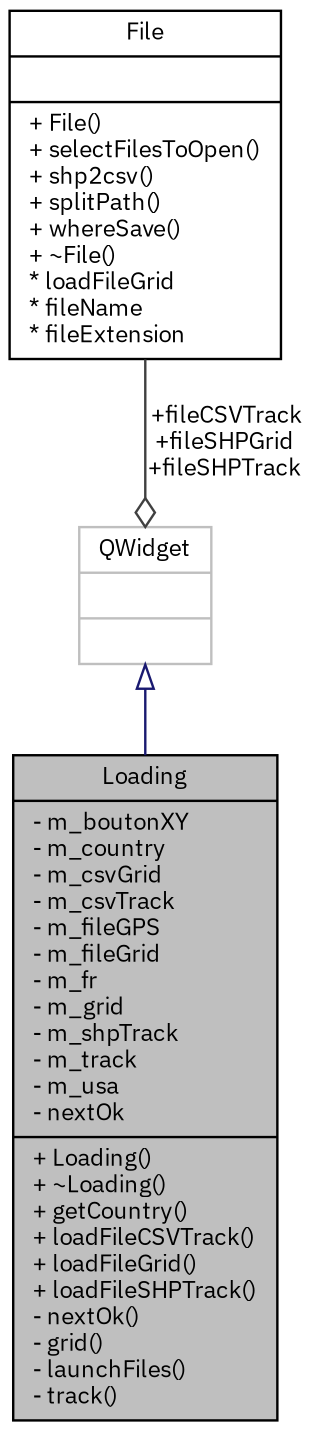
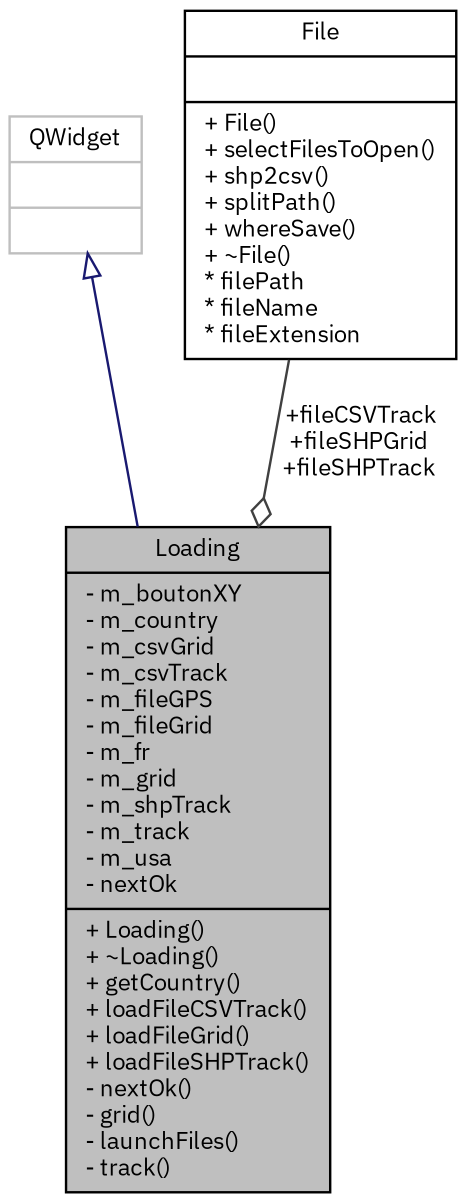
(102, 282) -> (256, 282)
(145, 429) -> (276, 429)
